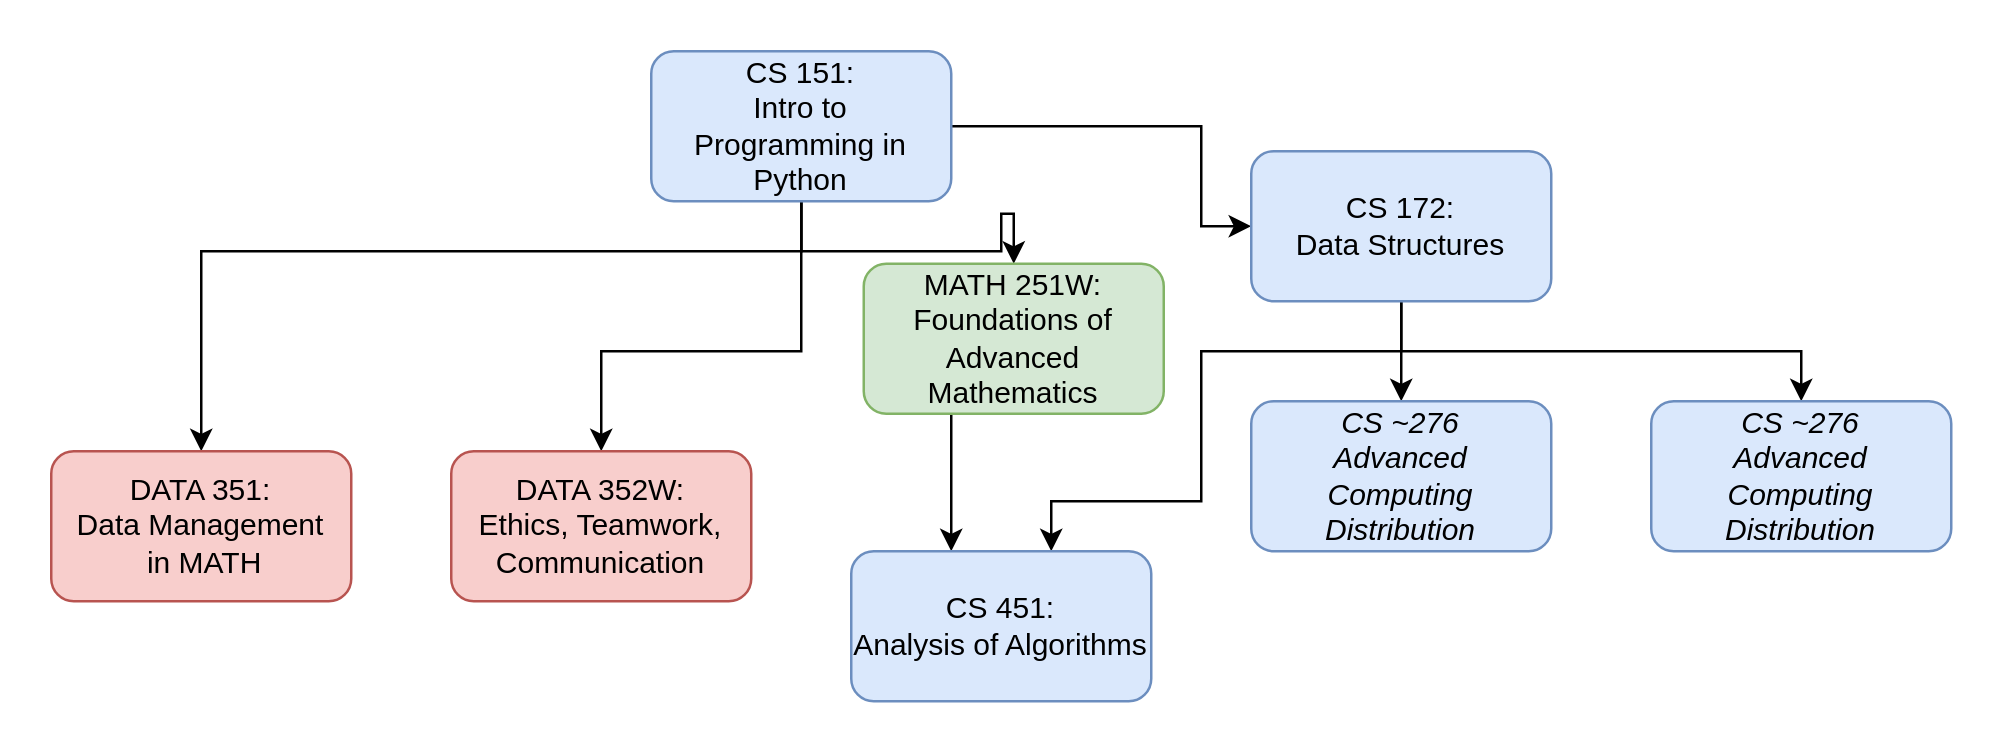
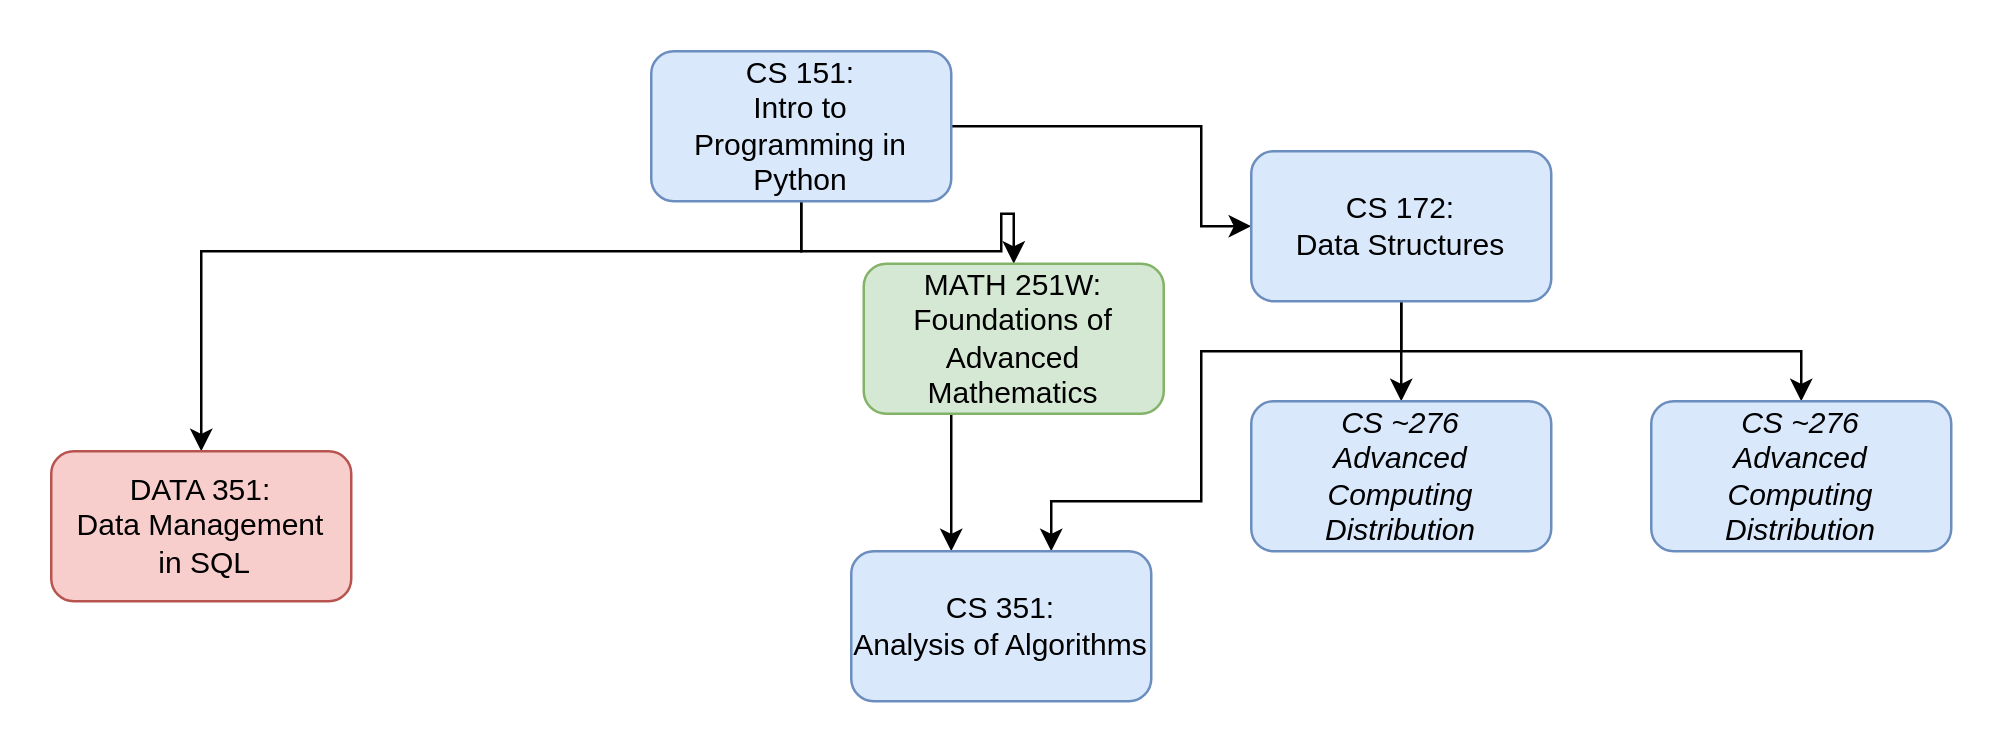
(707, 351) -> none
(201, 526) -> (201, 526)
(601, 526) -> none
(1001, 626) -> (1001, 626)
